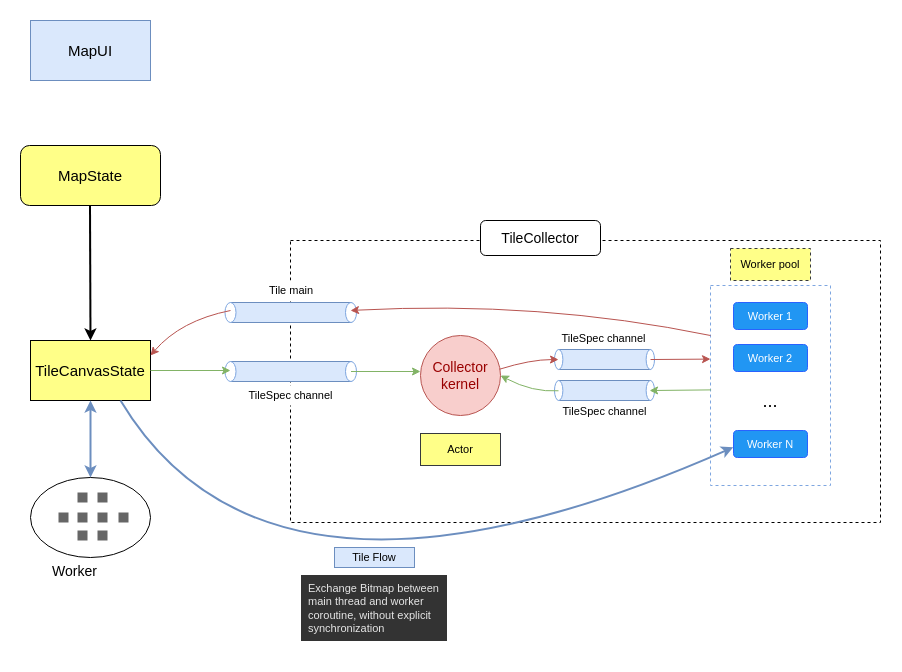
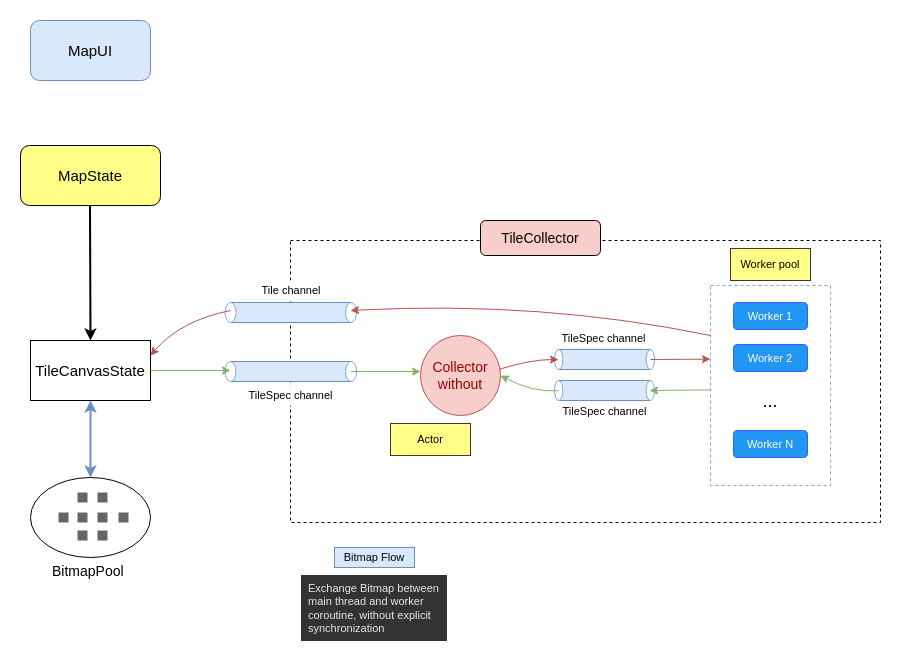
(91, 51) -> (91, 51)
(541, 238) -> (541, 238)
(771, 265) -> (771, 265)
(292, 291) -> (292, 291)
(91, 371) -> (91, 371)
(461, 376) -> (461, 376)
(461, 450) -> (431, 440)
(405, 538) -> none
(375, 558) -> (375, 558)
(76, 572) -> (88, 572)
